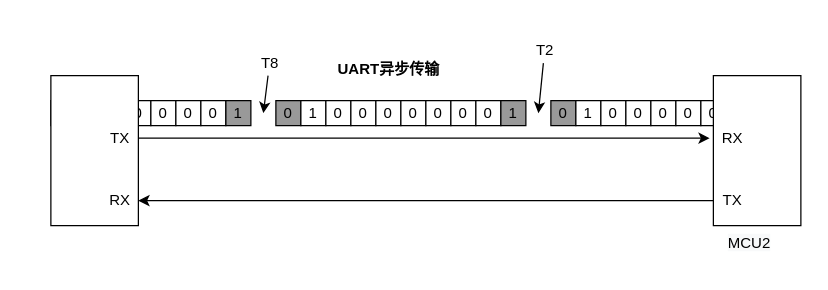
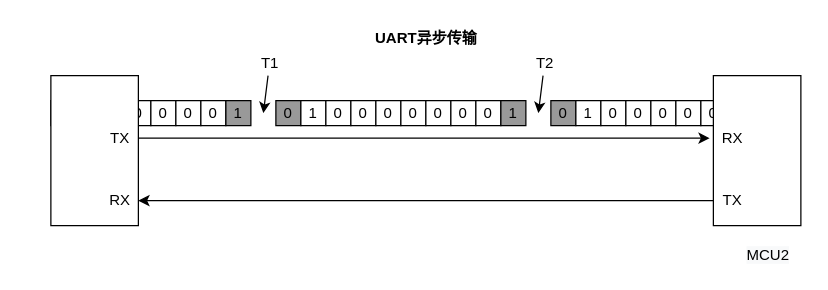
(544, 51) -> (544, 63)
(270, 63) -> (270, 63)
(388, 69) -> (426, 38)
(763, 244) -> (782, 257)
